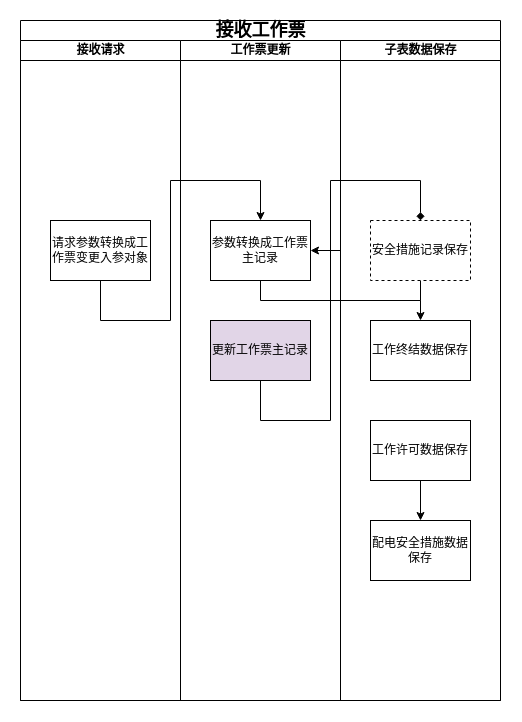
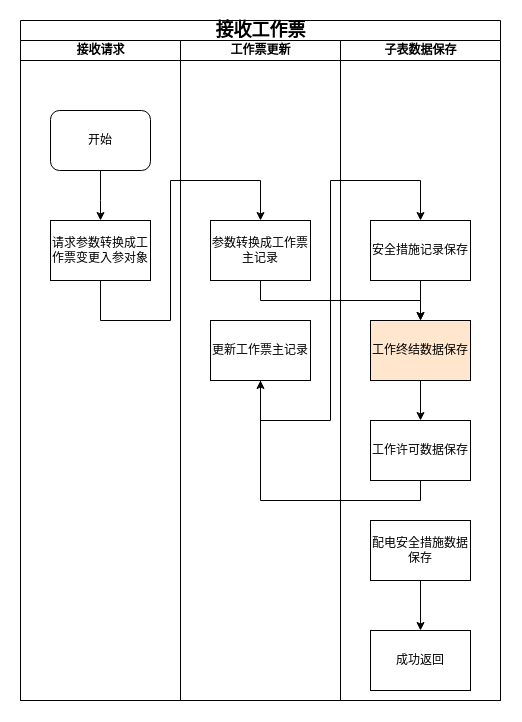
none -> (101, 141)
none -> (101, 192)
(421, 212) -> (421, 212)
(328, 251) -> (421, 281)
(421, 251) -> (421, 251)
(261, 351) -> (261, 351)
(421, 351) -> (421, 351)
none -> (421, 397)
(421, 506) -> (304, 501)
none -> (421, 602)
none -> (421, 661)
